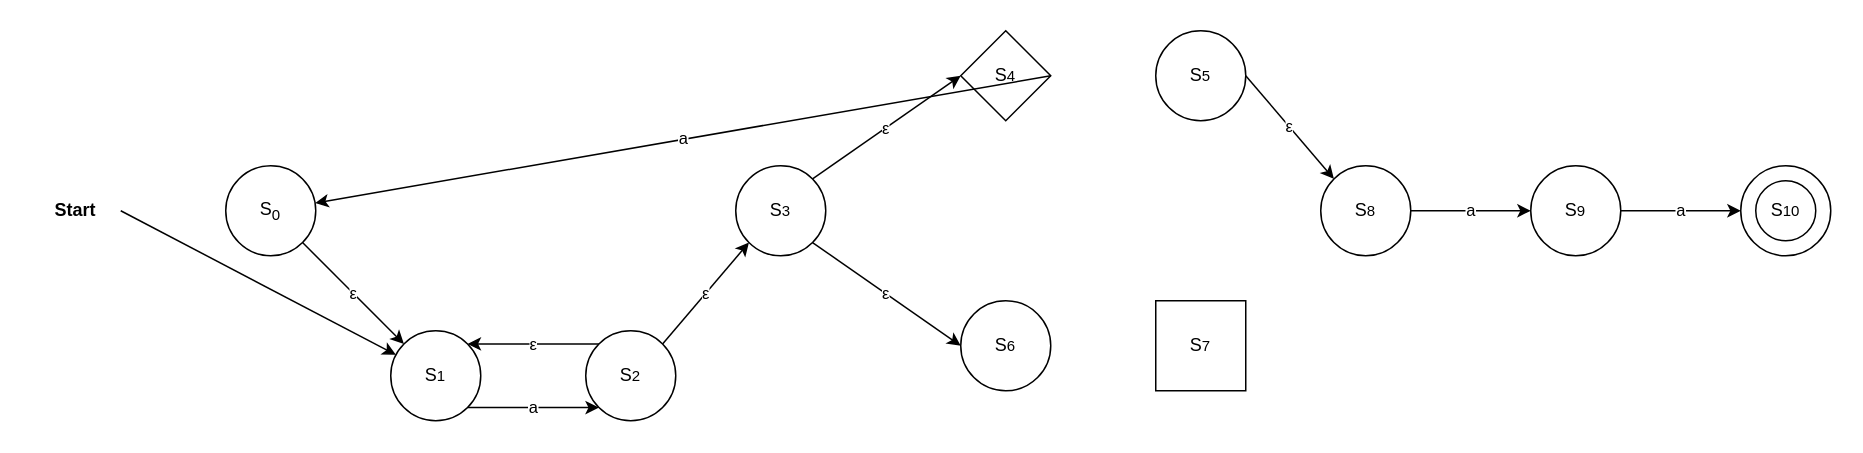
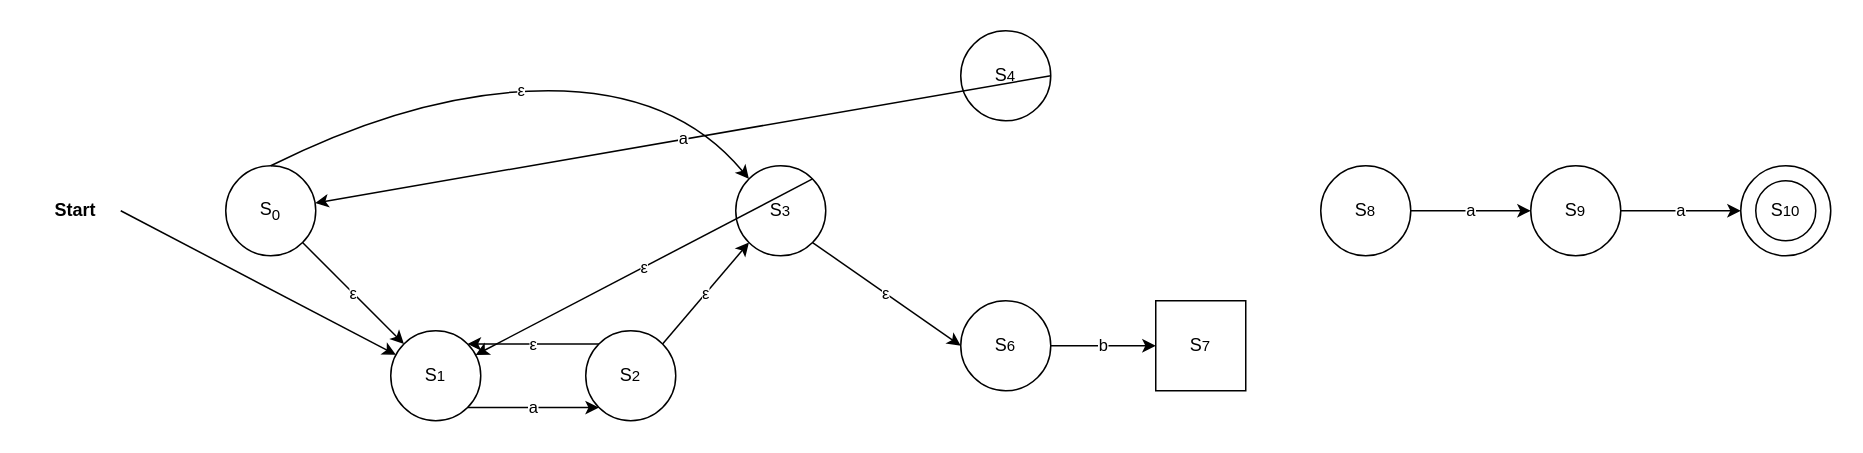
(1006, 76) -> (1006, 76)
(1201, 76) -> none
none -> (510, 93)
(1287, 124) -> none
(872, 138) -> (658, 260)
none -> (1098, 346)
